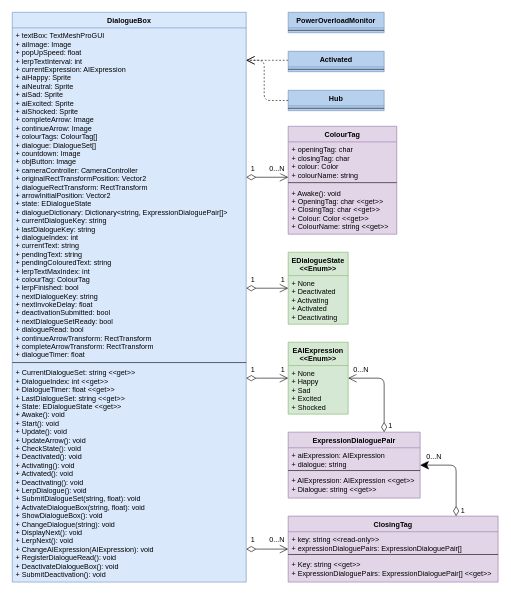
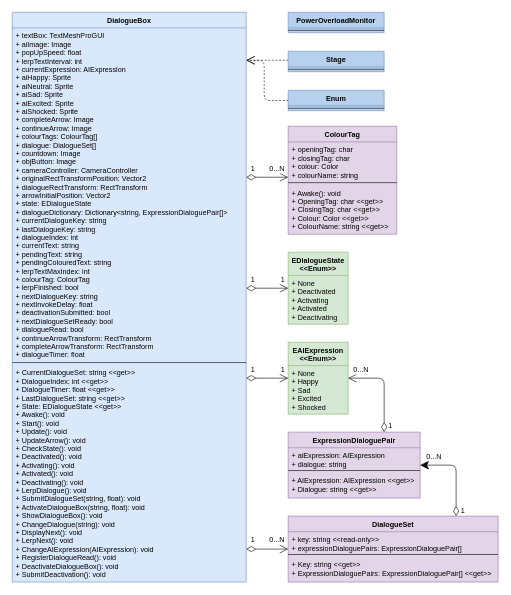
(336, 59) -> (336, 59)
(336, 98) -> (336, 98)
(393, 524) -> (393, 524)
